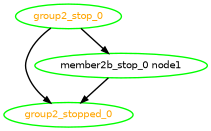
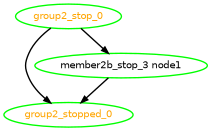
(121, 66) -> (121, 66)
